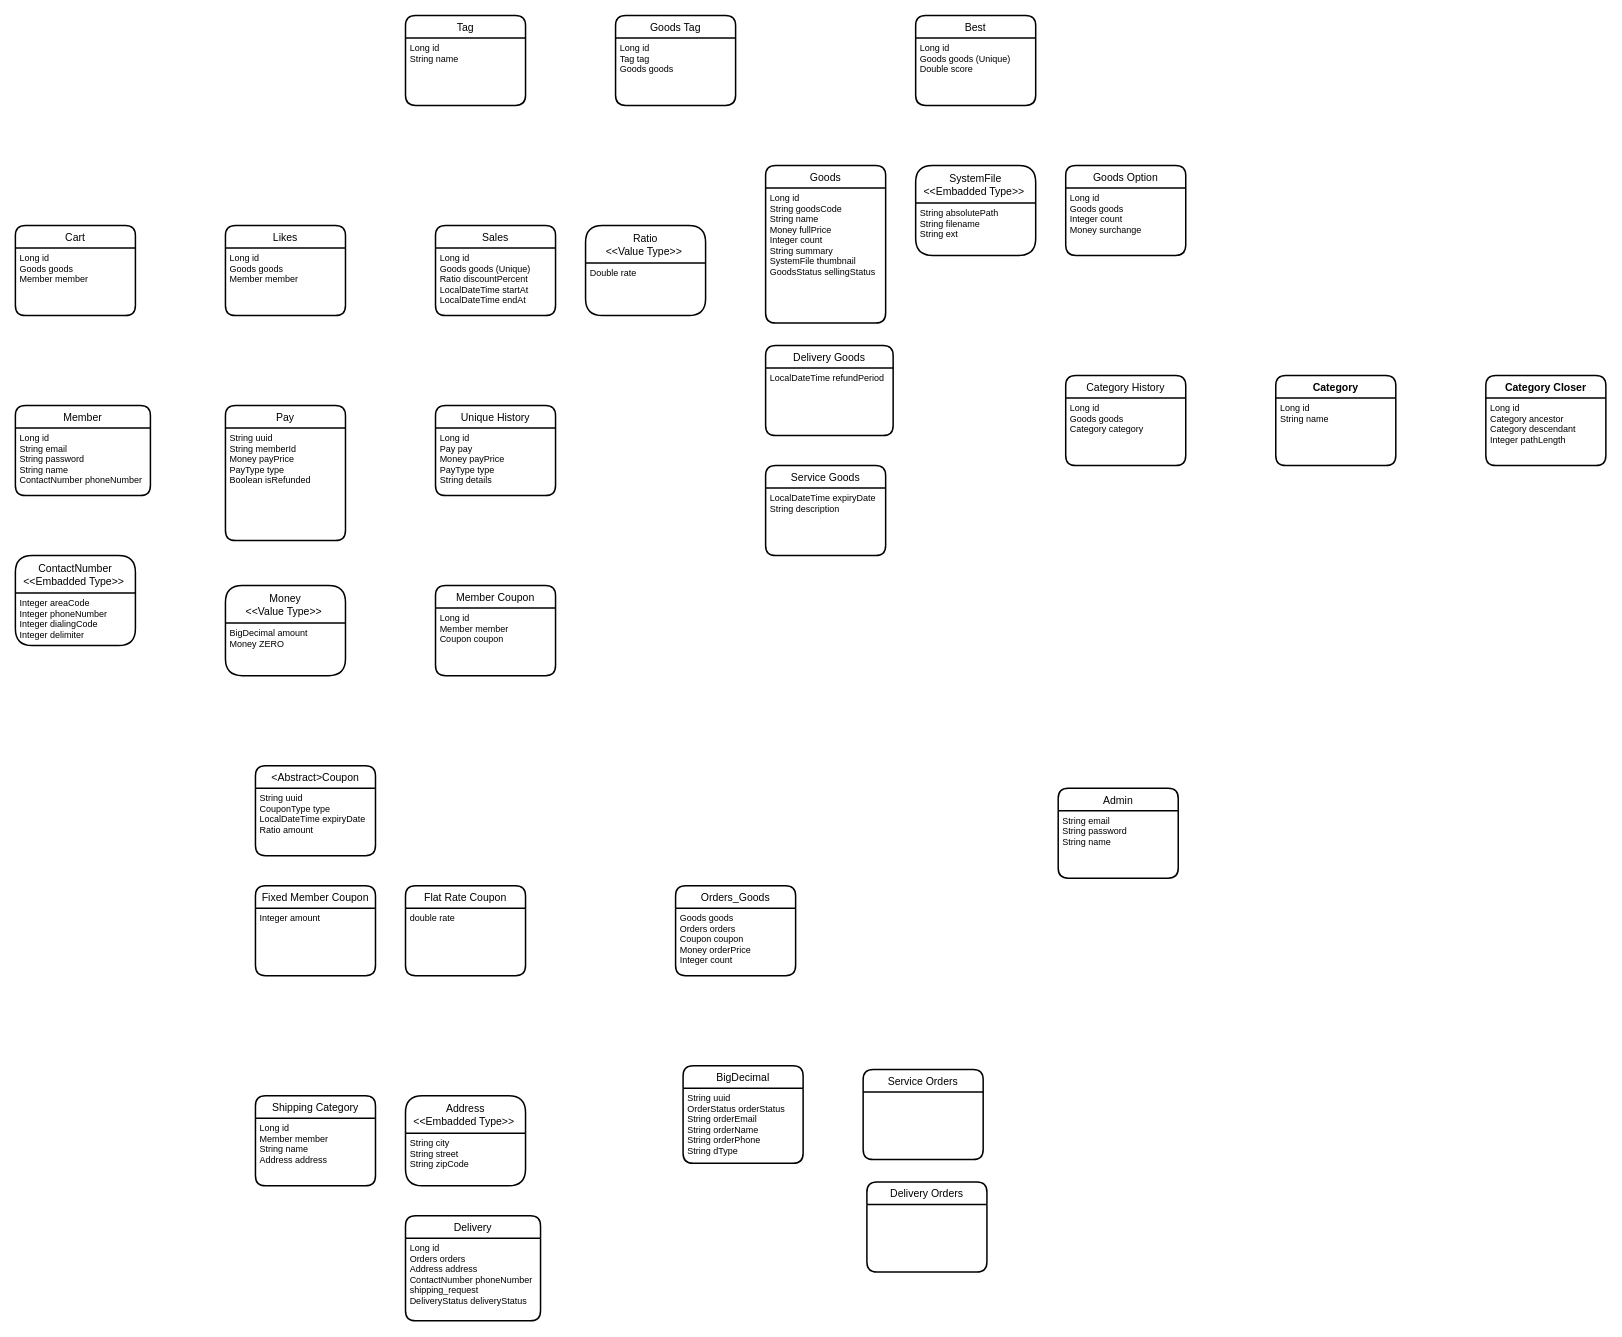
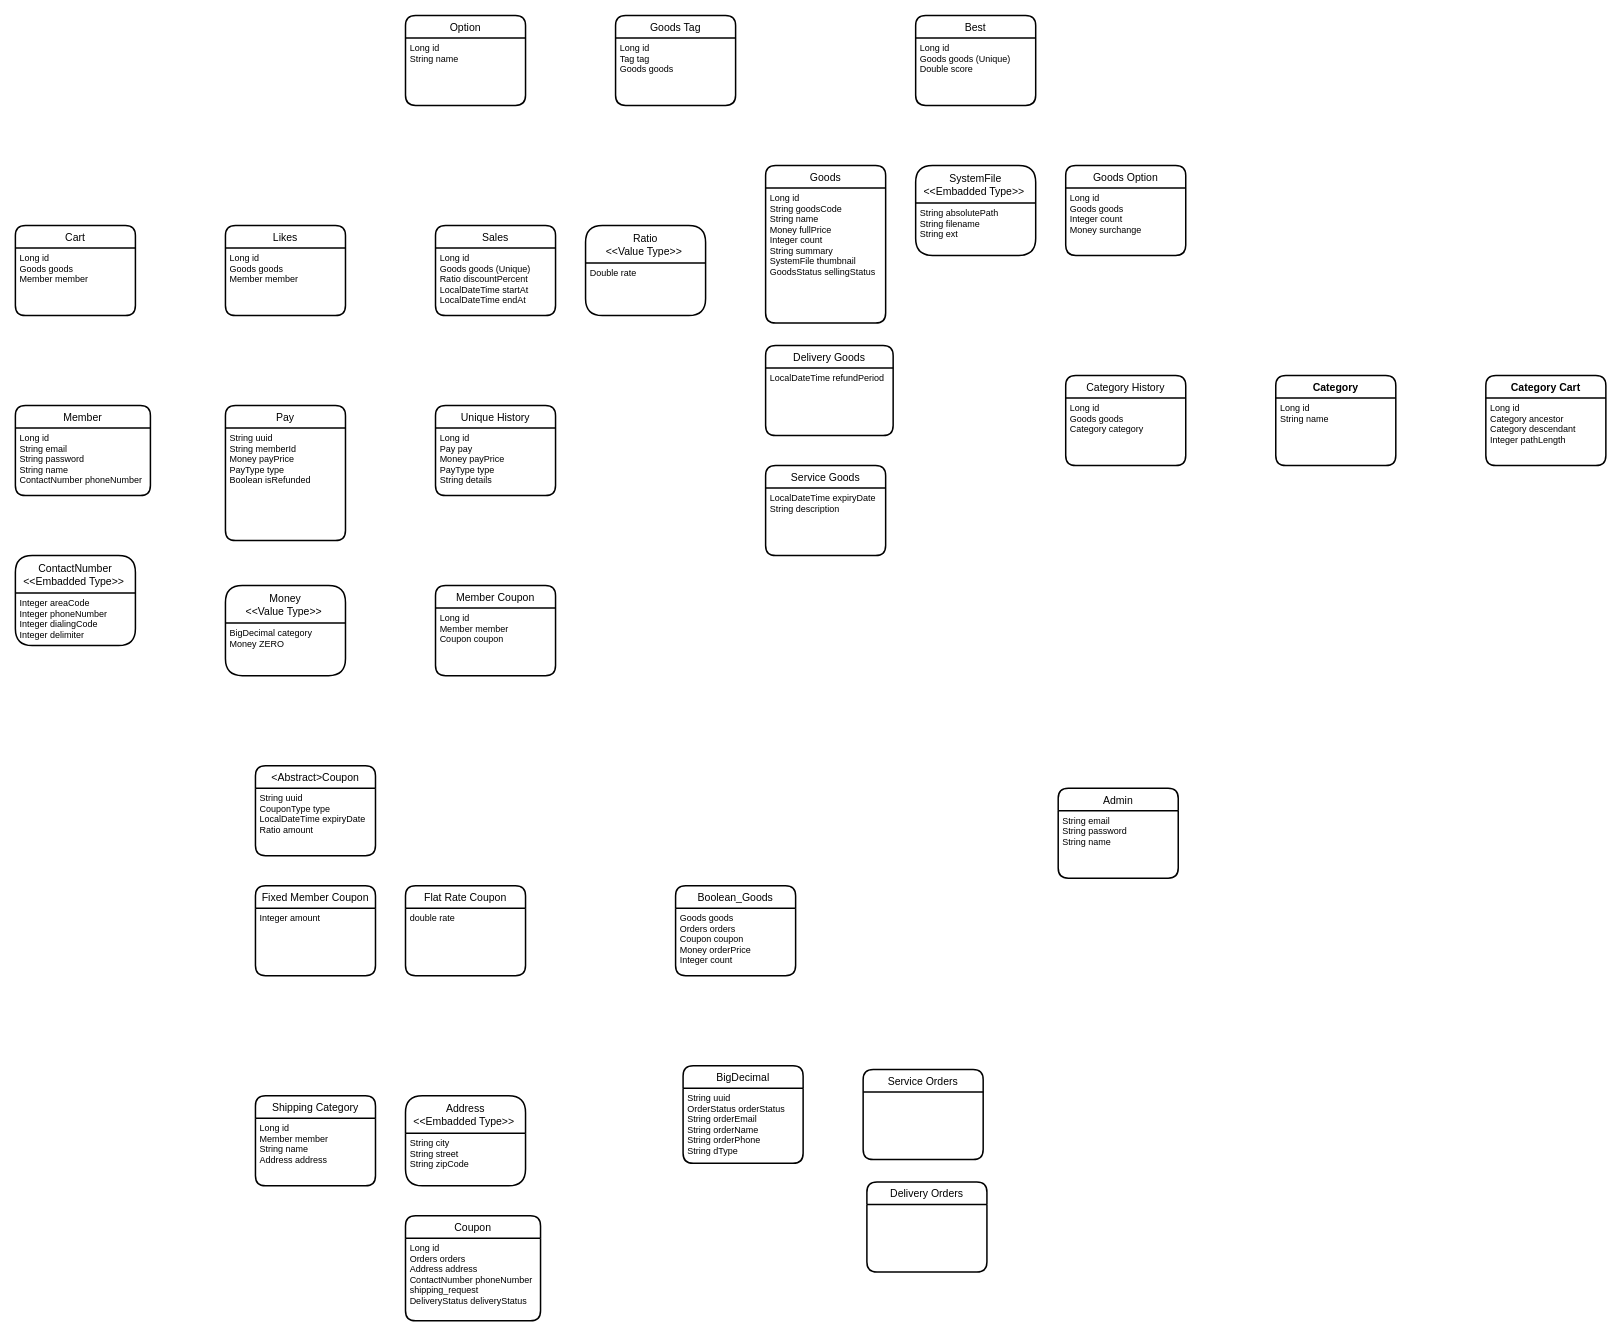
(465, 27) -> (465, 27)
(1545, 387) -> (1545, 387)
(268, 633) -> (273, 633)
(735, 897) -> (735, 897)
(473, 1227) -> (473, 1227)
